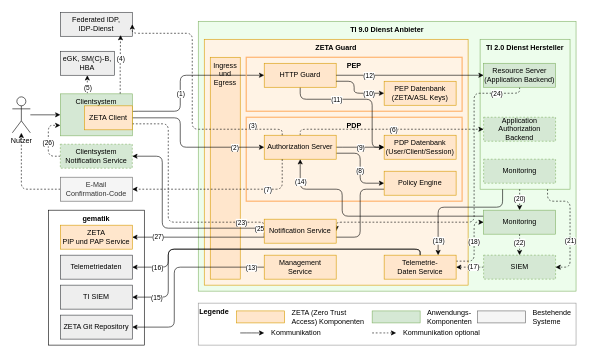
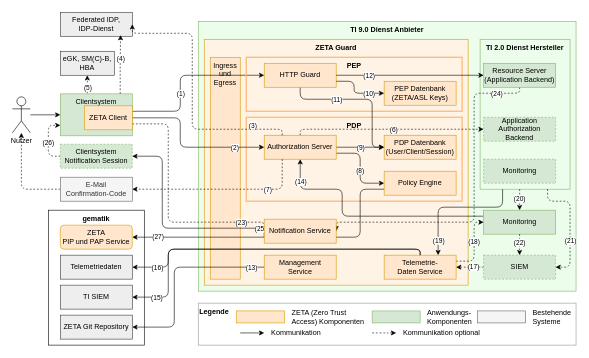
(96, 156) -> (96, 156)
(96, 237) -> (96, 237)
